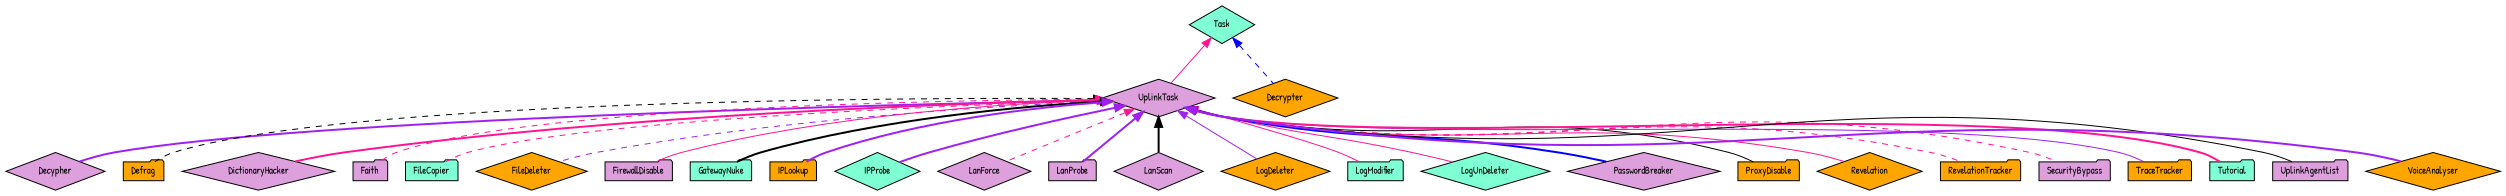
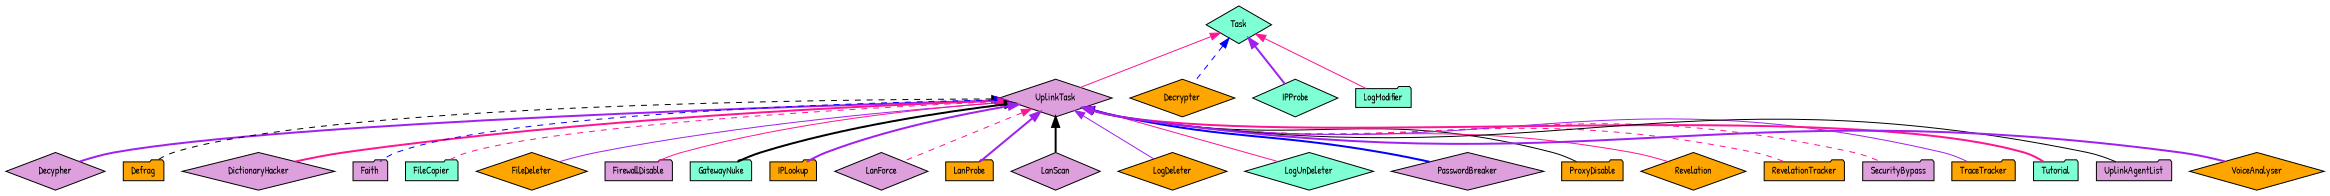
(735, 109) -> (684, 113)
(761, 128) -> (779, 124)
(1007, 132) -> (1270, 65)
(1292, 137) -> (1316, 64)
(1072, 171) -> (969, 171)
